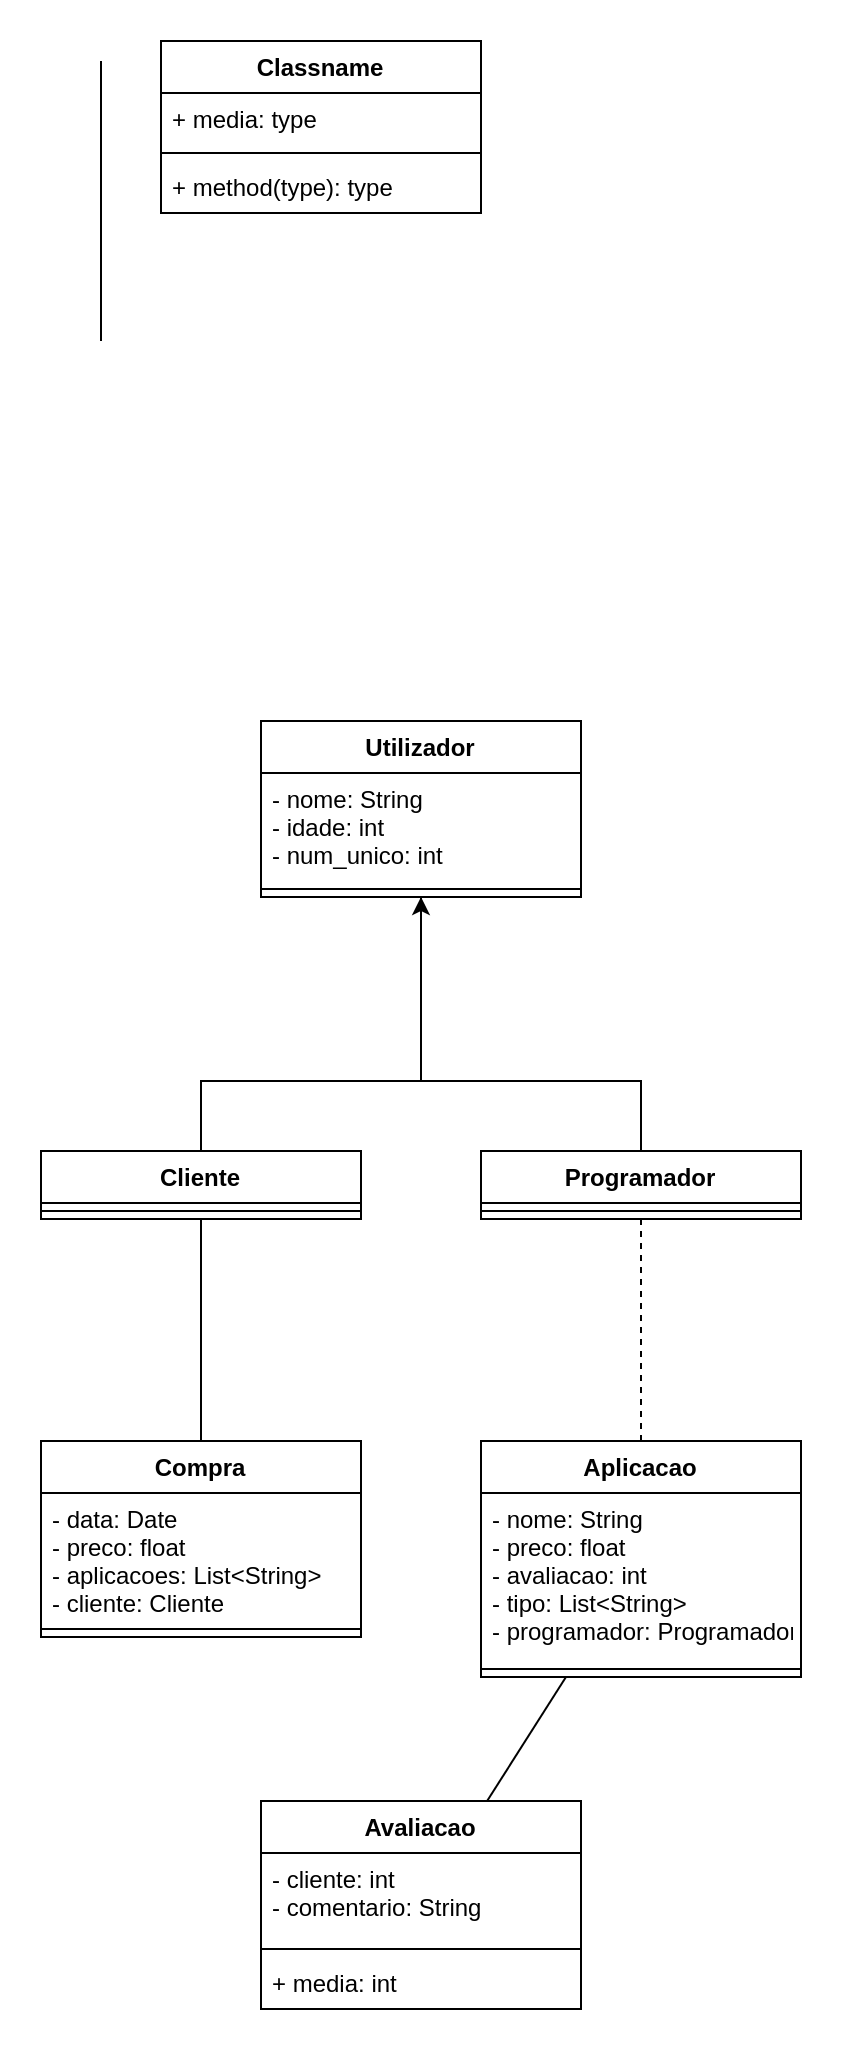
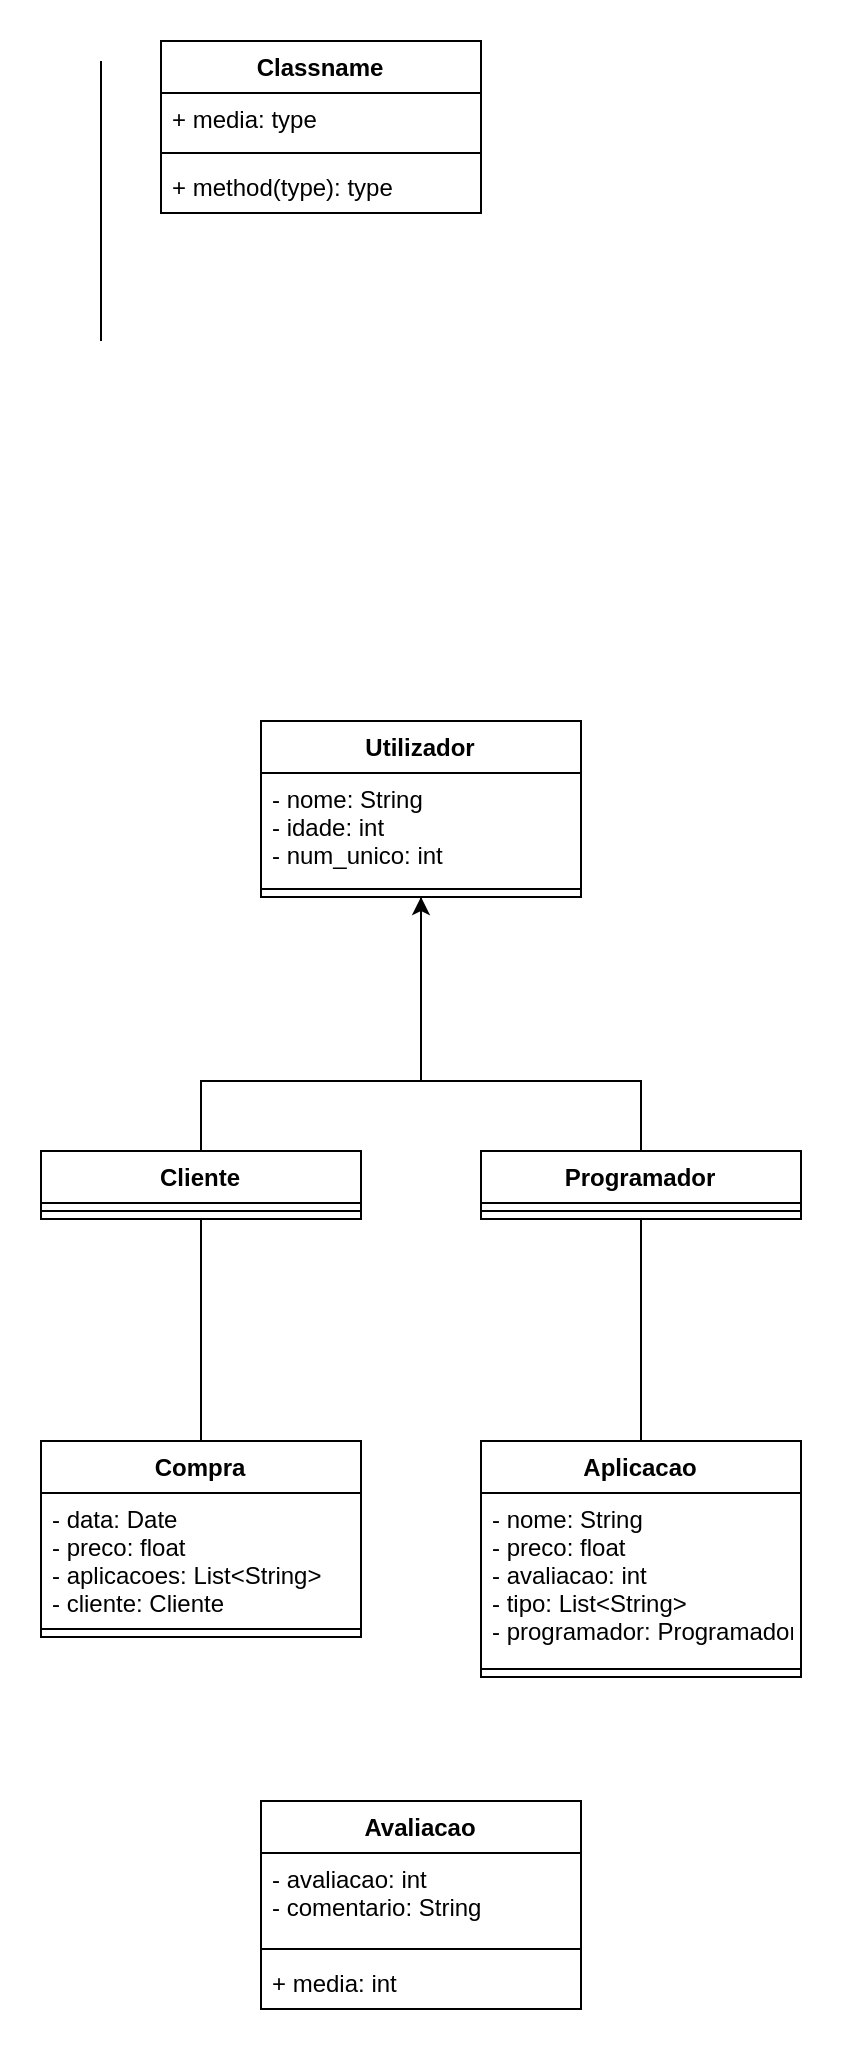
(641, 1331) -> (641, 1331)
(525, 1742) -> none
(347, 1880) -> (361, 1880)
